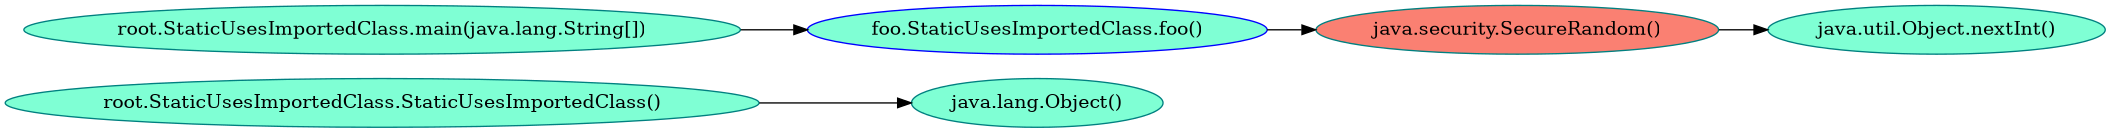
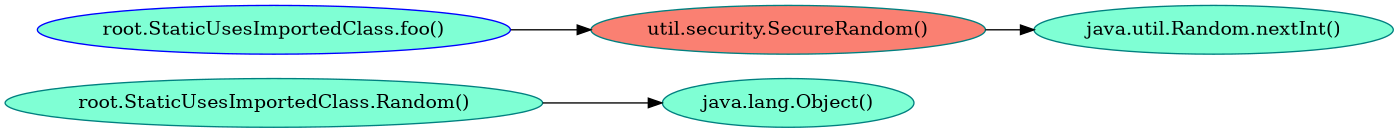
(382, 30) -> none
(1037, 30) -> (274, 30)
(1517, 30) -> (788, 30)
(1937, 30) -> (1214, 30)
(382, 103) -> (274, 103)
